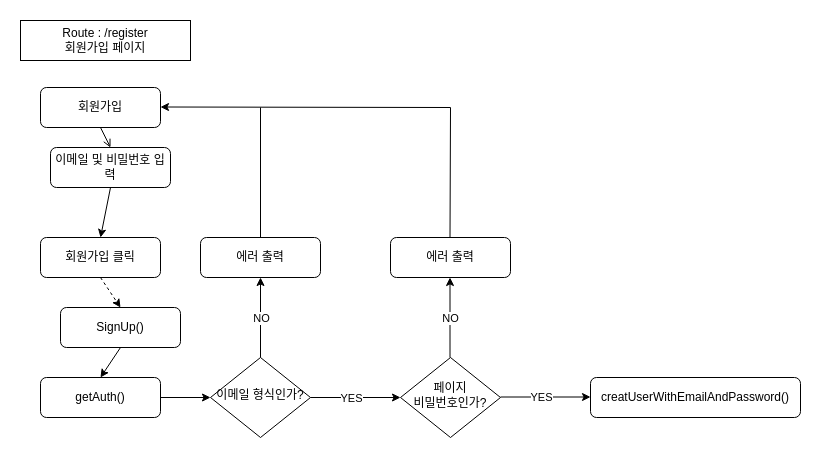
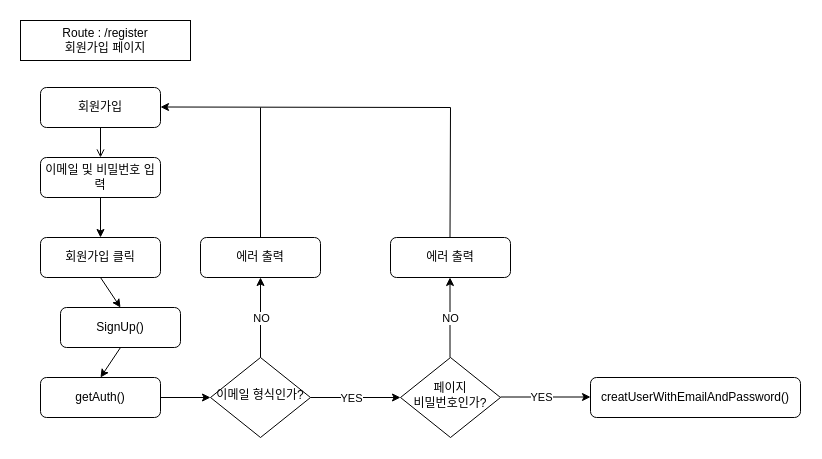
(111, 168) -> (101, 178)
(108, 289) -> (108, 289)
